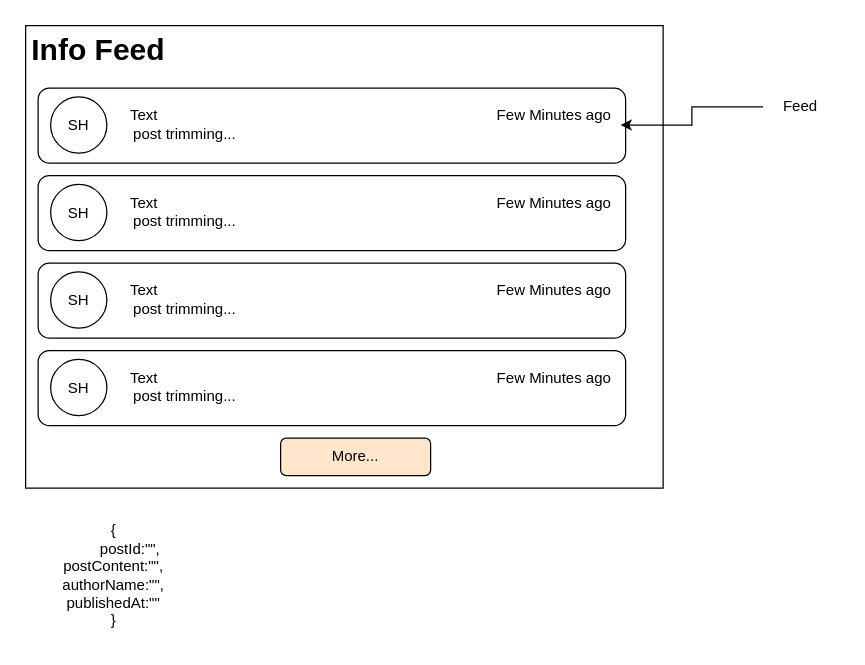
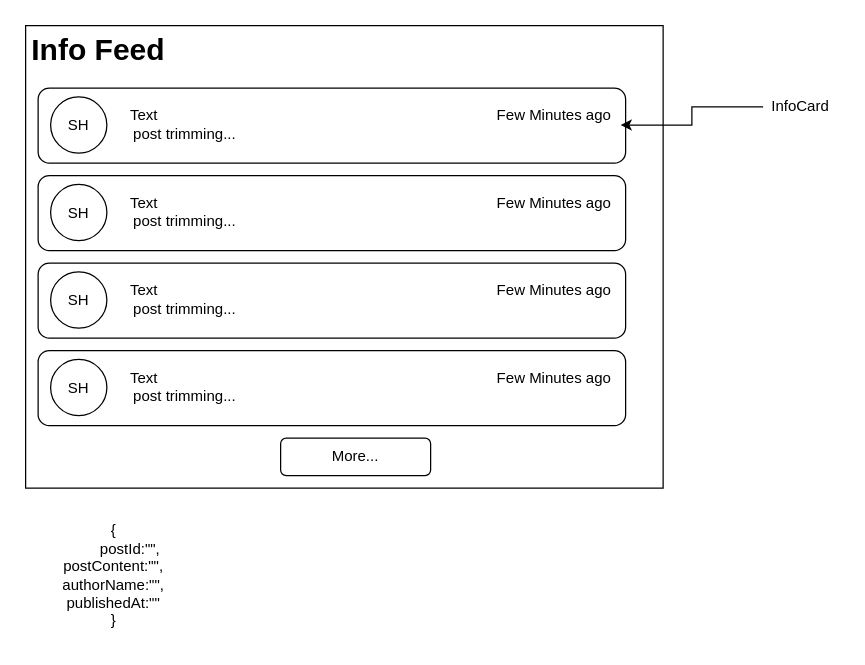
(801, 107) -> (801, 107)
(356, 457) -> (356, 457)
